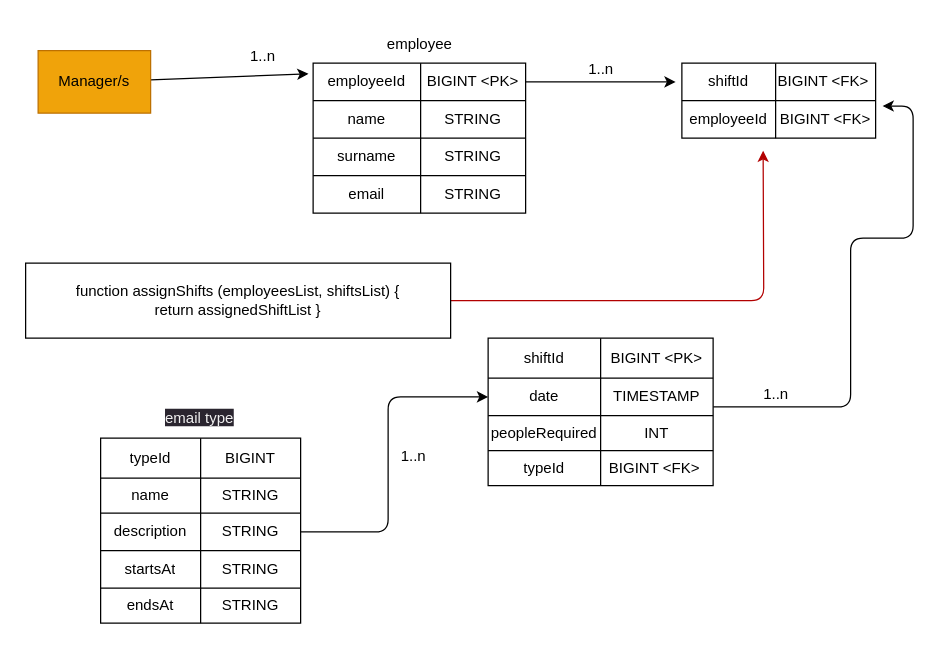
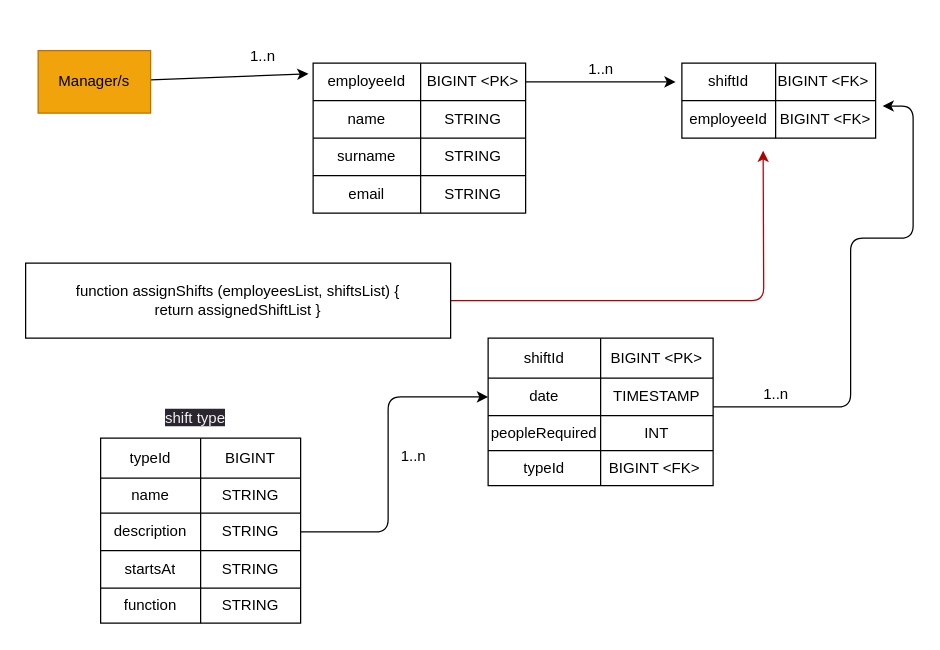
(419, 44) -> none
(202, 418) -> (202, 427)
(151, 606) -> (151, 606)
